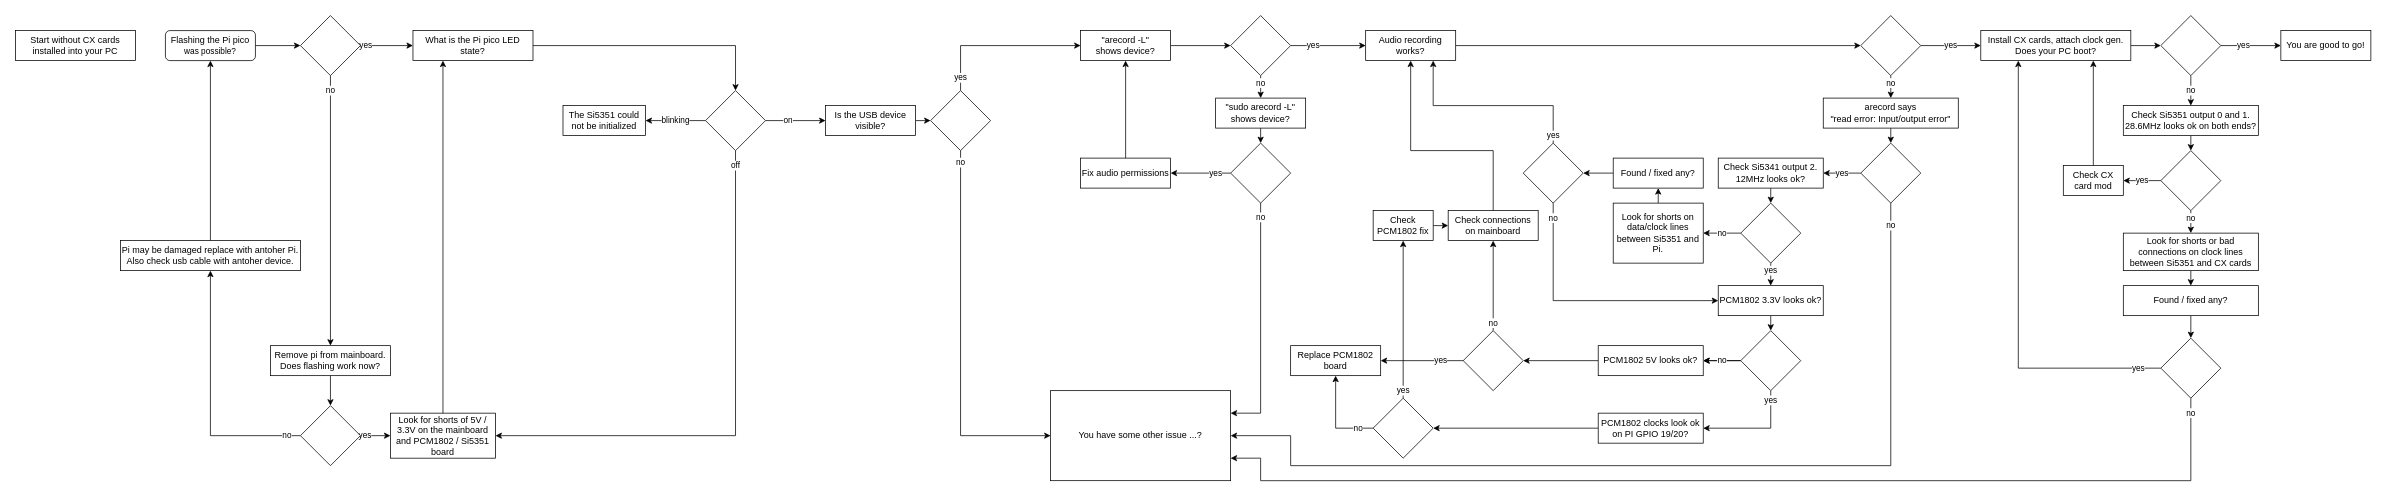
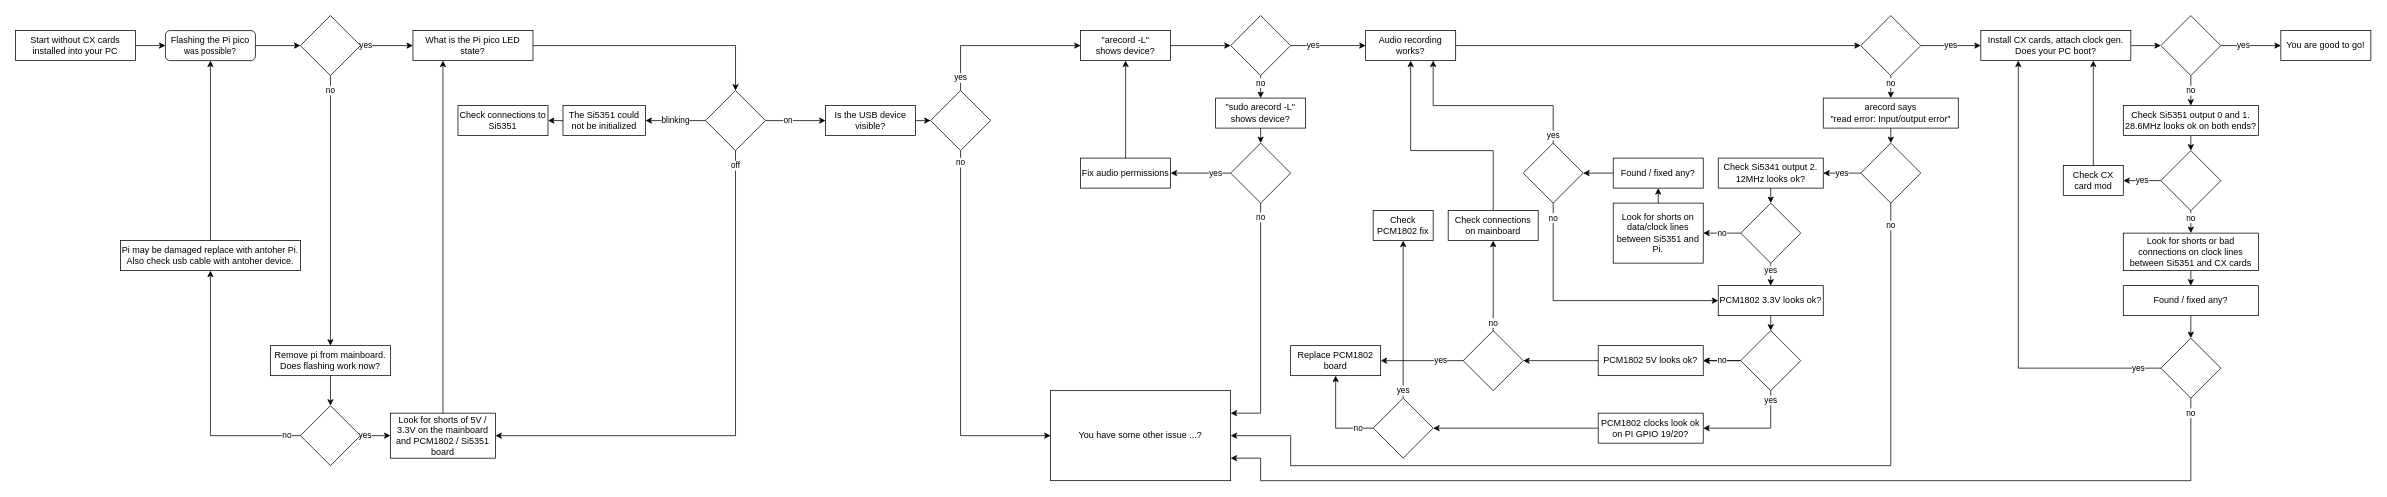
none -> (147, 45)
none -> (503, 120)
none -> (558, 120)
(1438, 225) -> none
